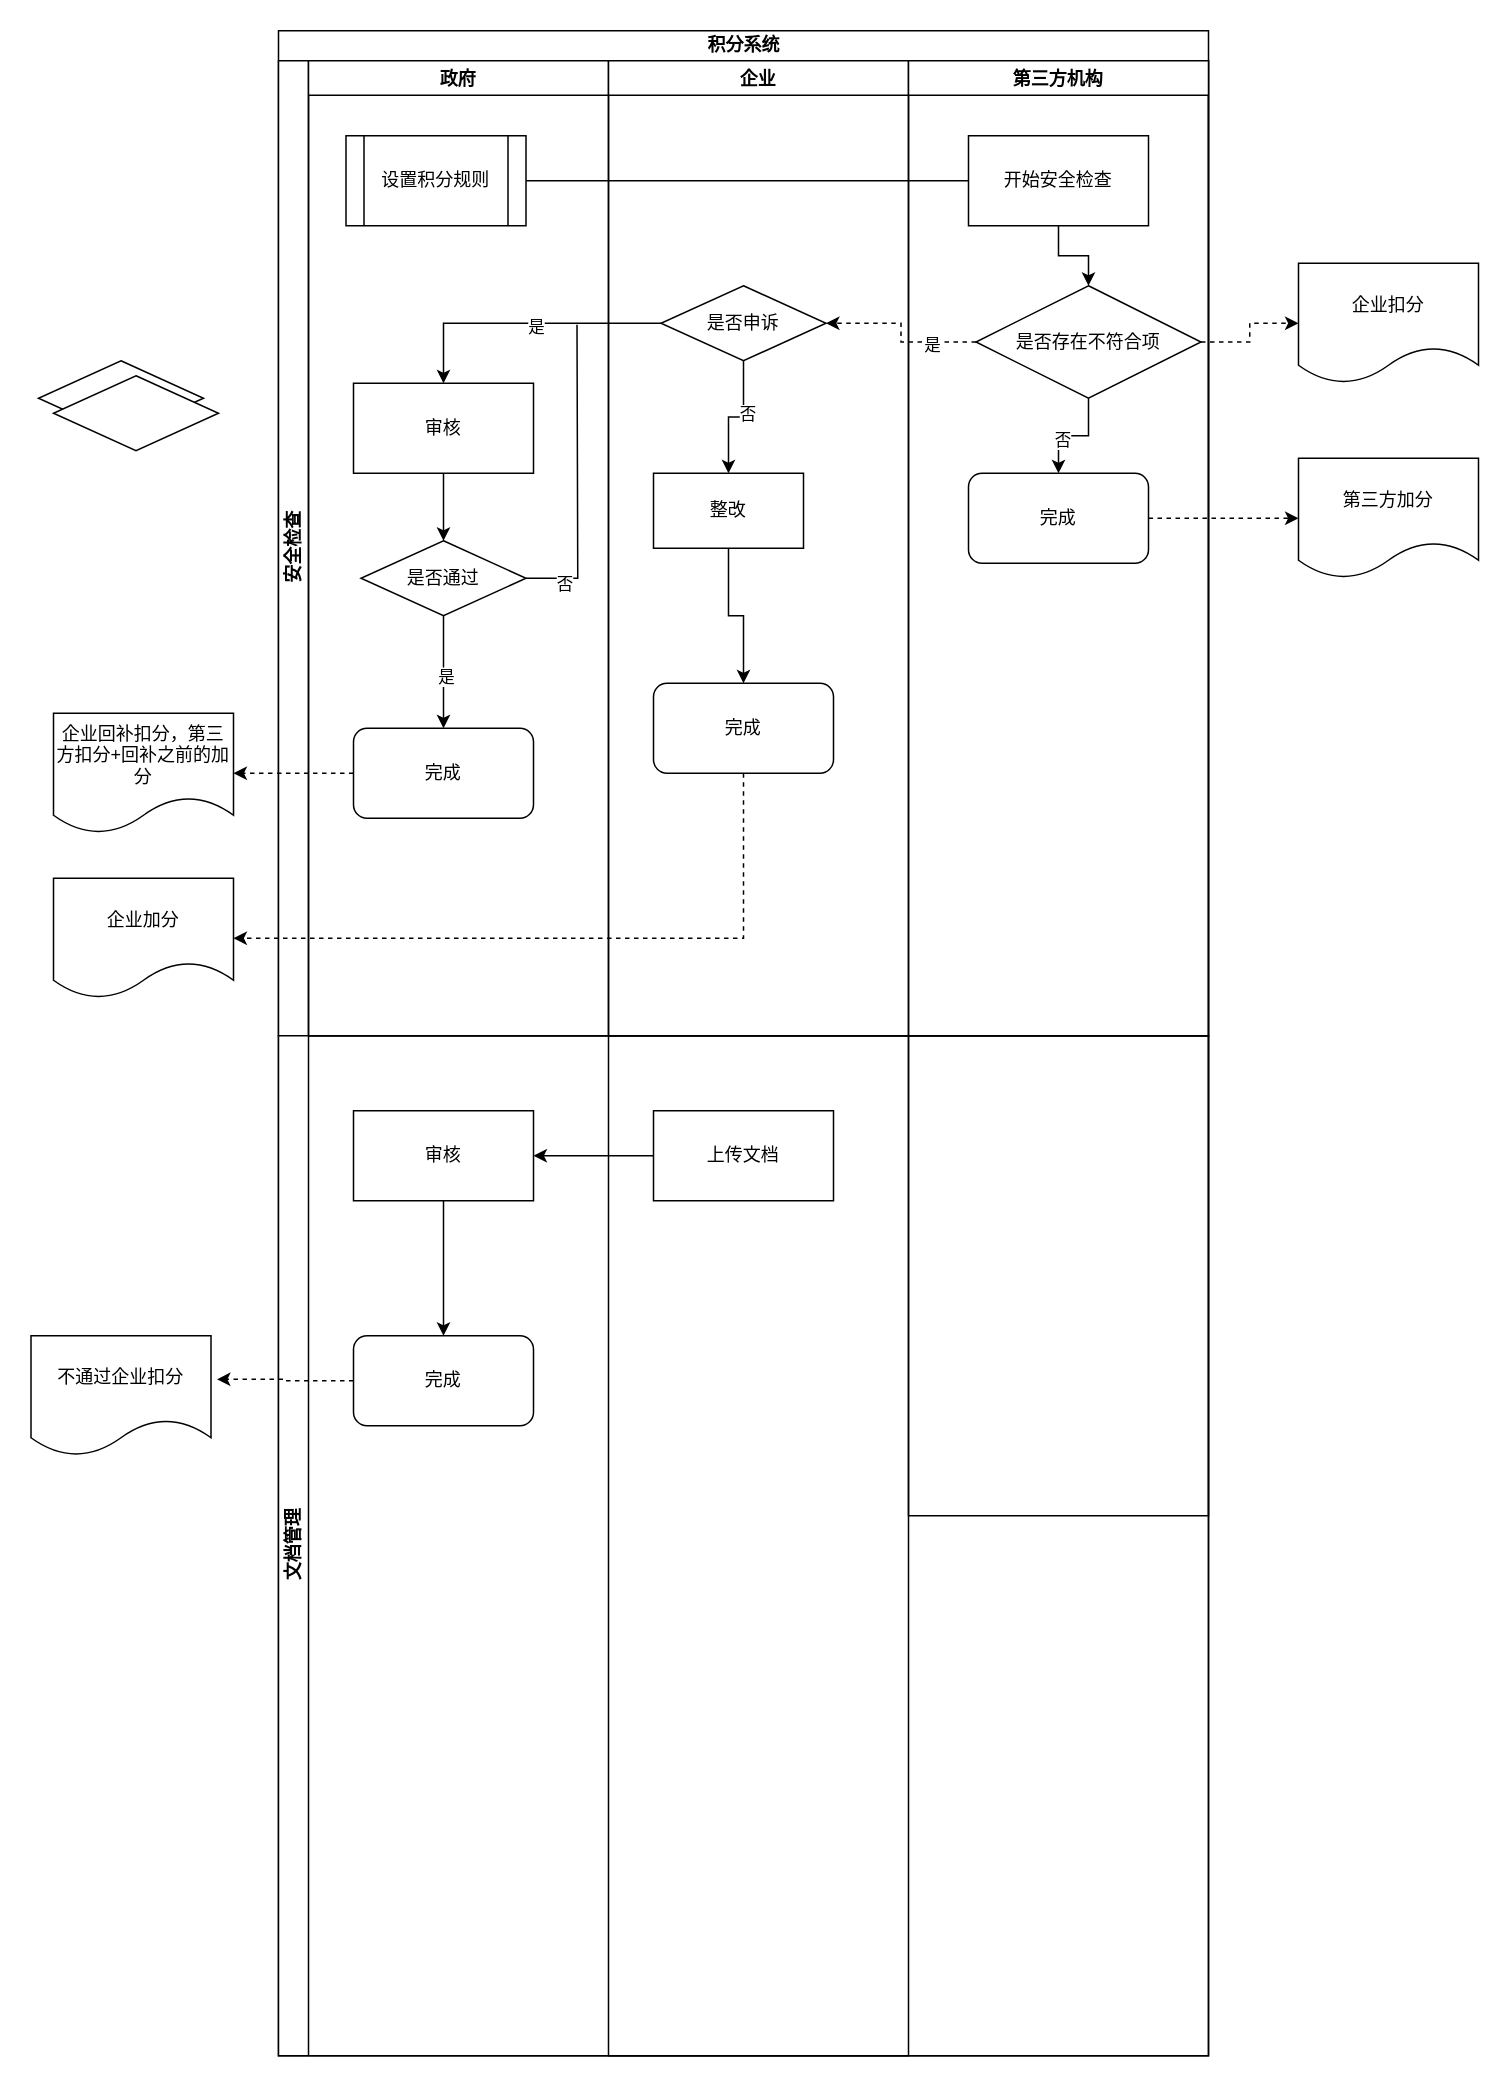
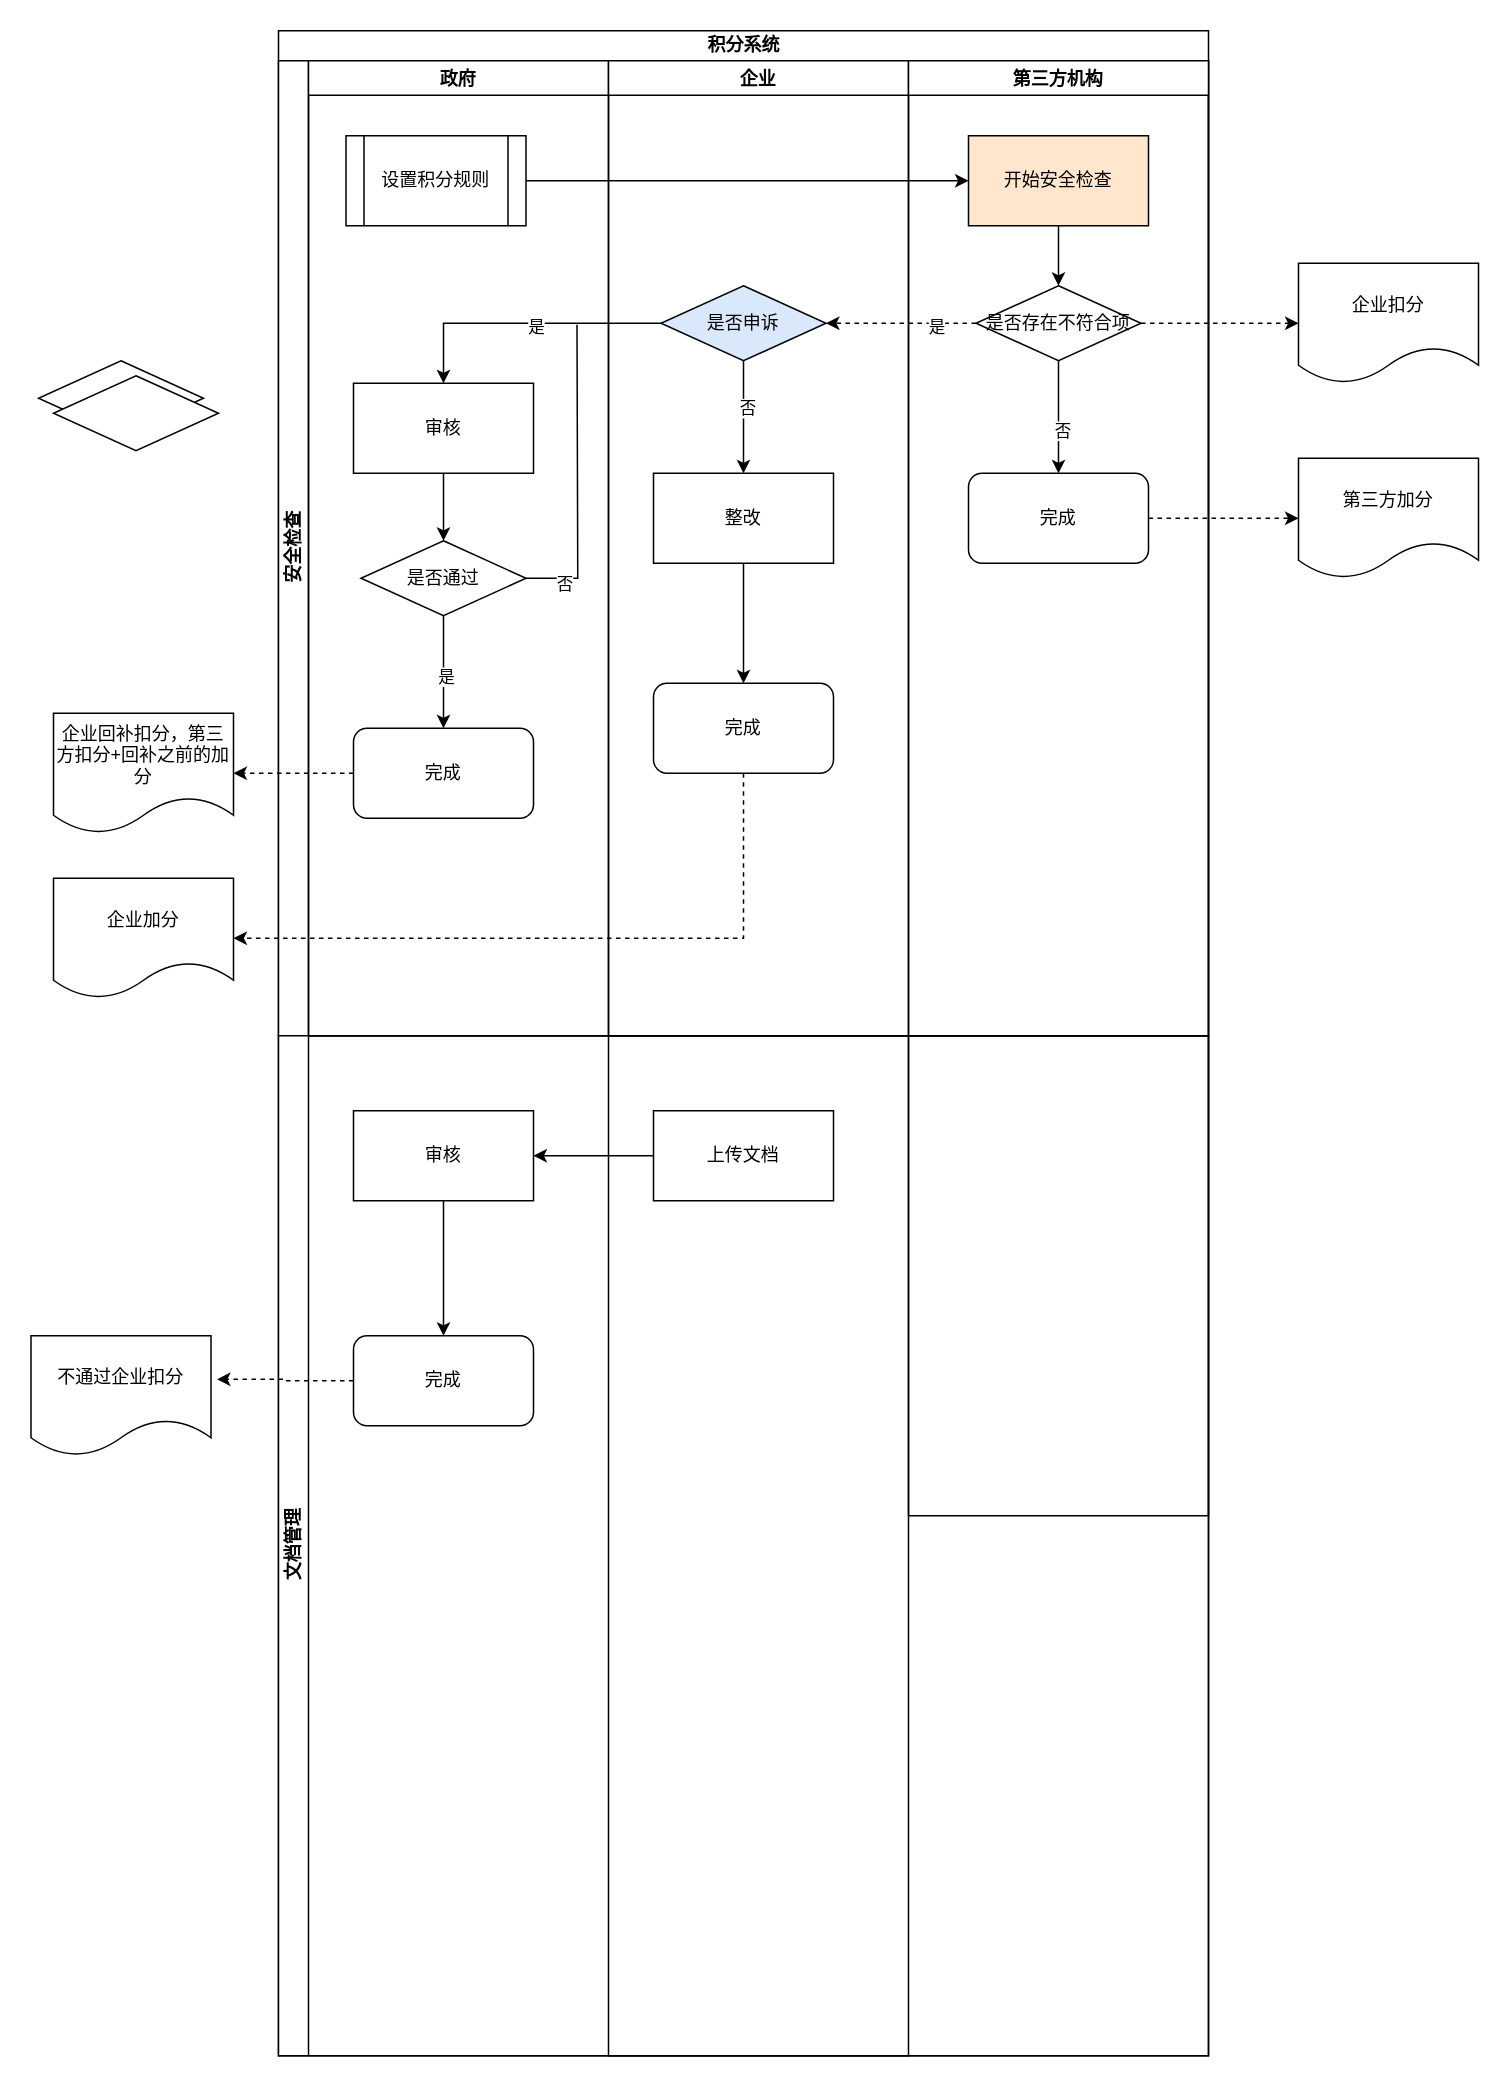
(961, 181) -> (957, 181)
(1058, 181) -> (1058, 181)
(743, 323) -> (743, 323)
(1088, 342) -> (1058, 323)
(728, 511) -> (743, 518)
